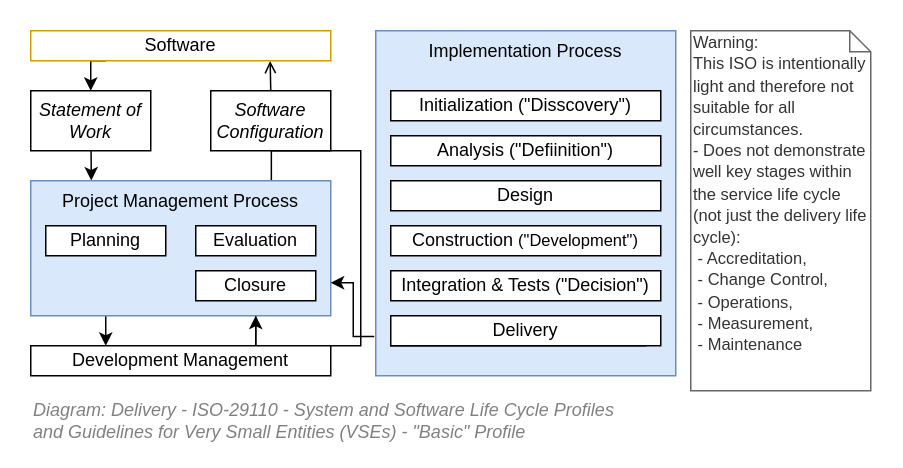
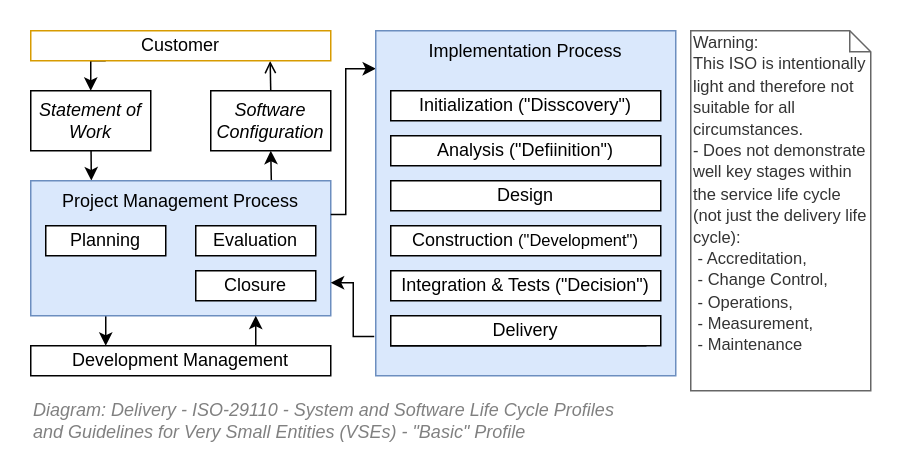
(181, 46) -> (181, 46)
none -> (346, 139)
(361, 248) -> (271, 162)
